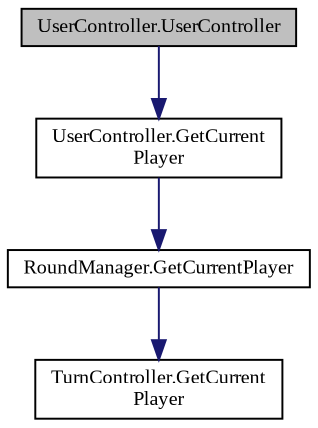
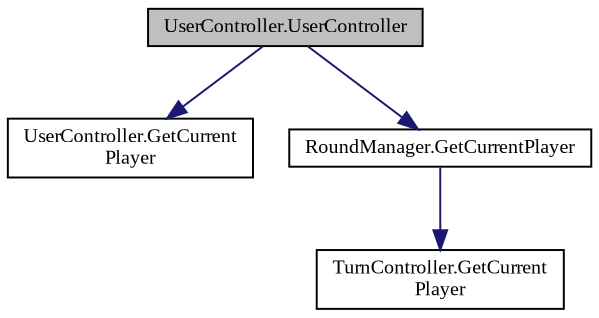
(159, 204) -> (355, 82)
